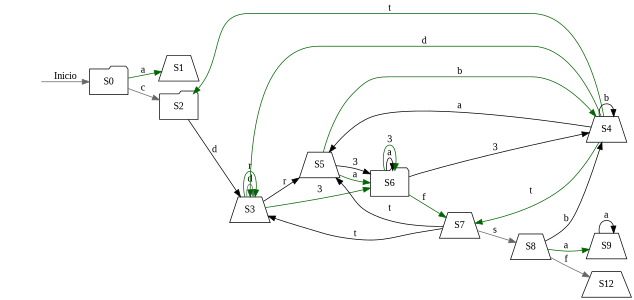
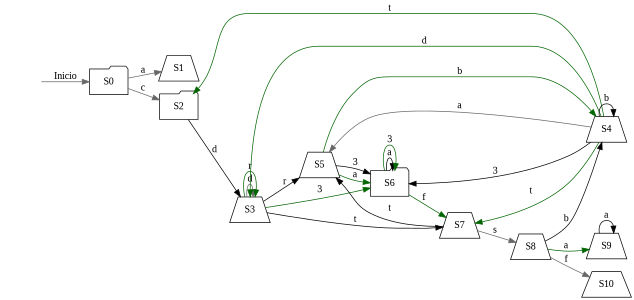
(141, 76) -> (141, 76)
(457, 112) -> (457, 112)
(495, 154) -> (507, 175)
(358, 239) -> (351, 225)
(607, 284) -> (607, 284)
